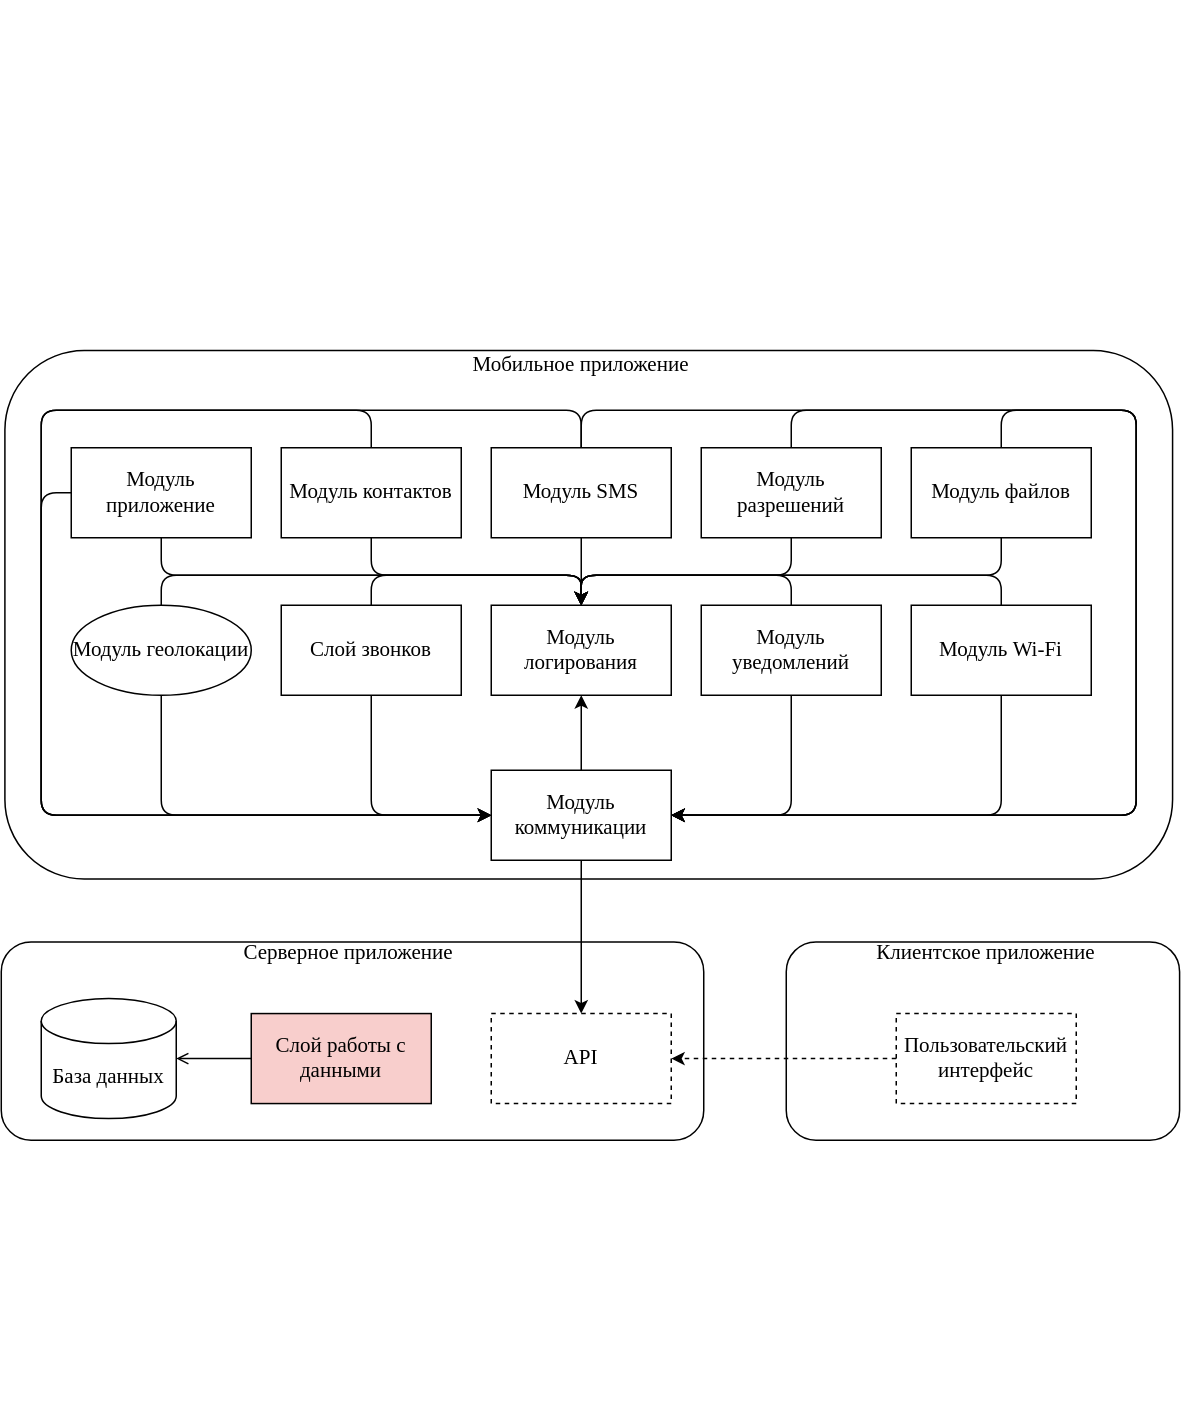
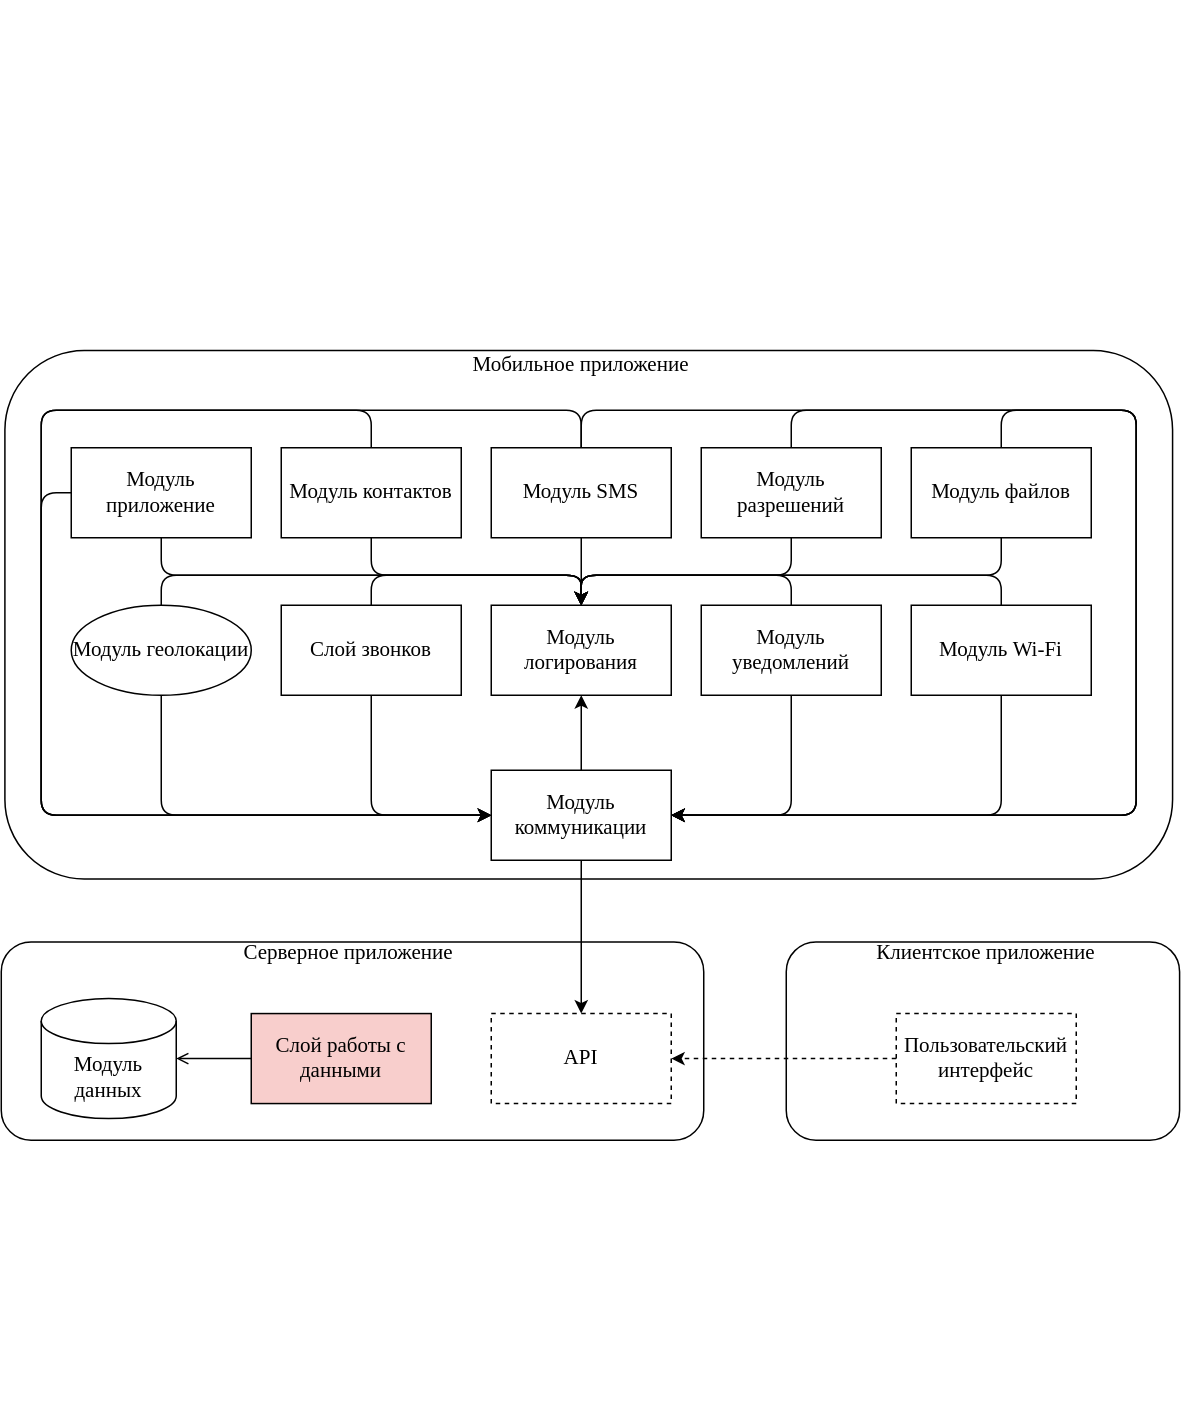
(109, 1078) -> (109, 1078)
